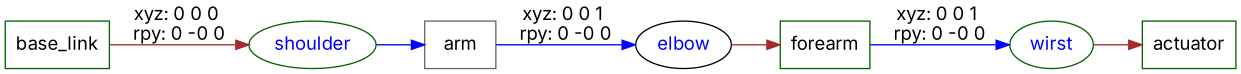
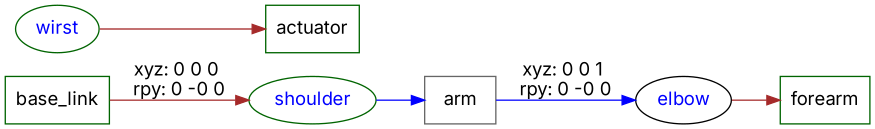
(933, 45) -> none
